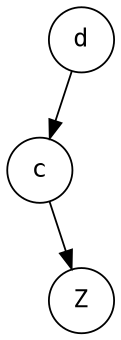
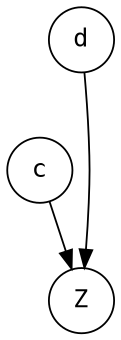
(64, 96) -> (89, 161)
